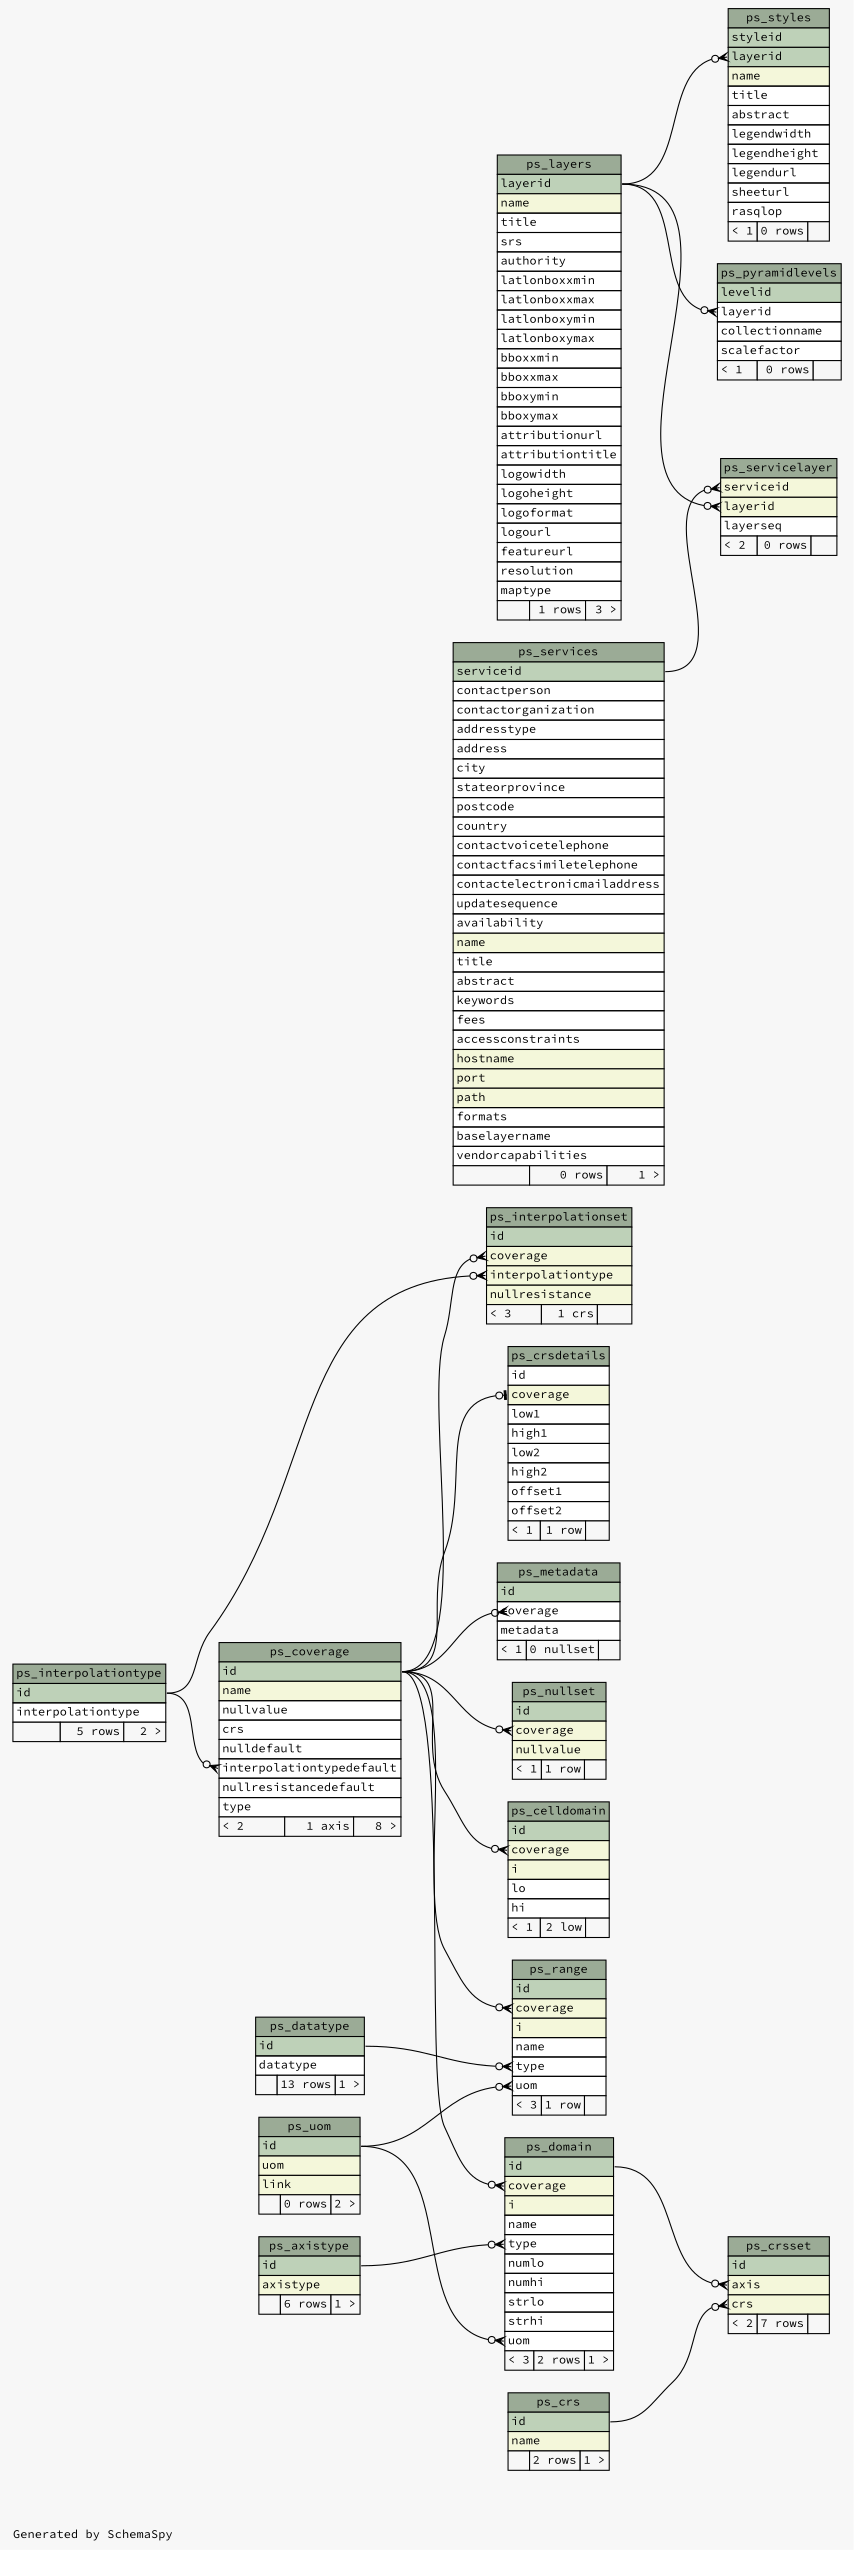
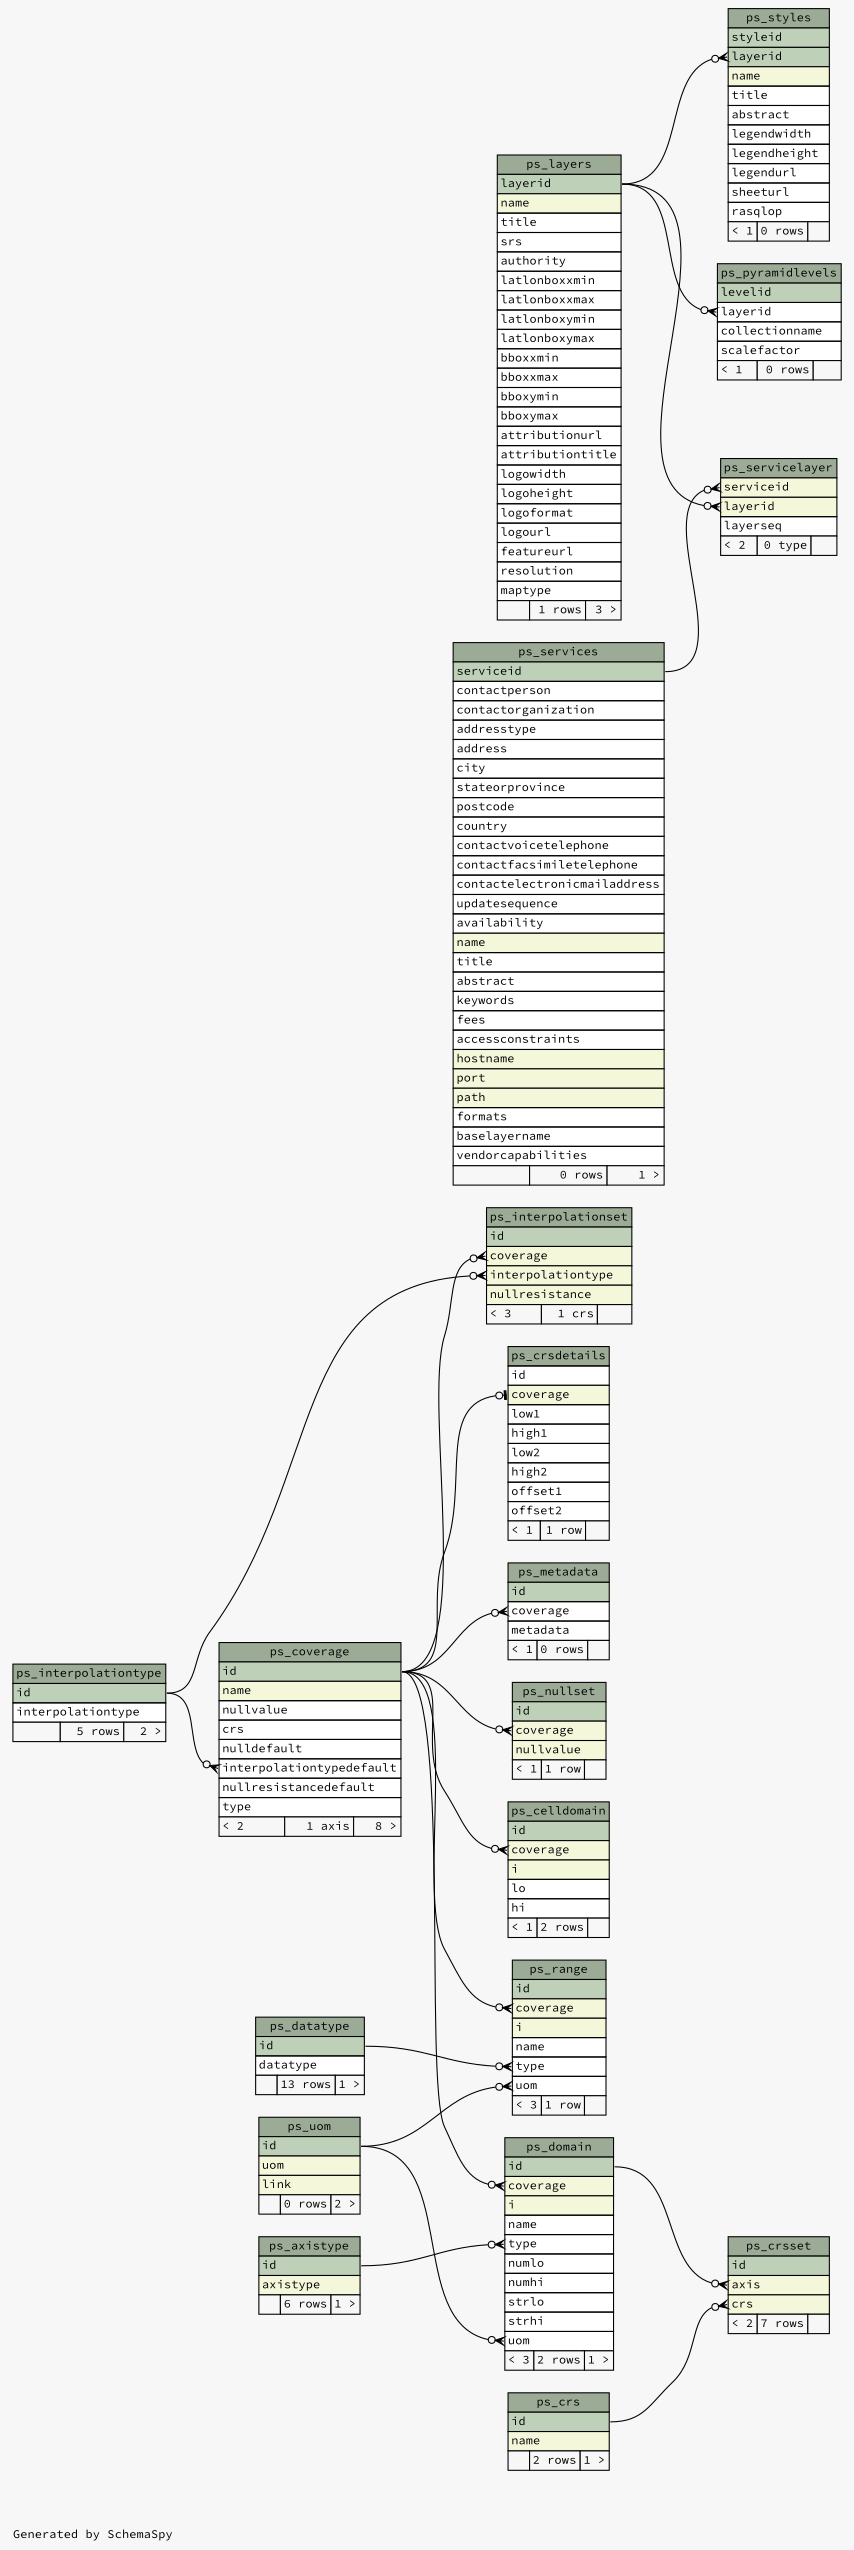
(786, 545) -> (786, 545)
(562, 1650) -> (562, 1650)
(564, 1927) -> (562, 1927)
